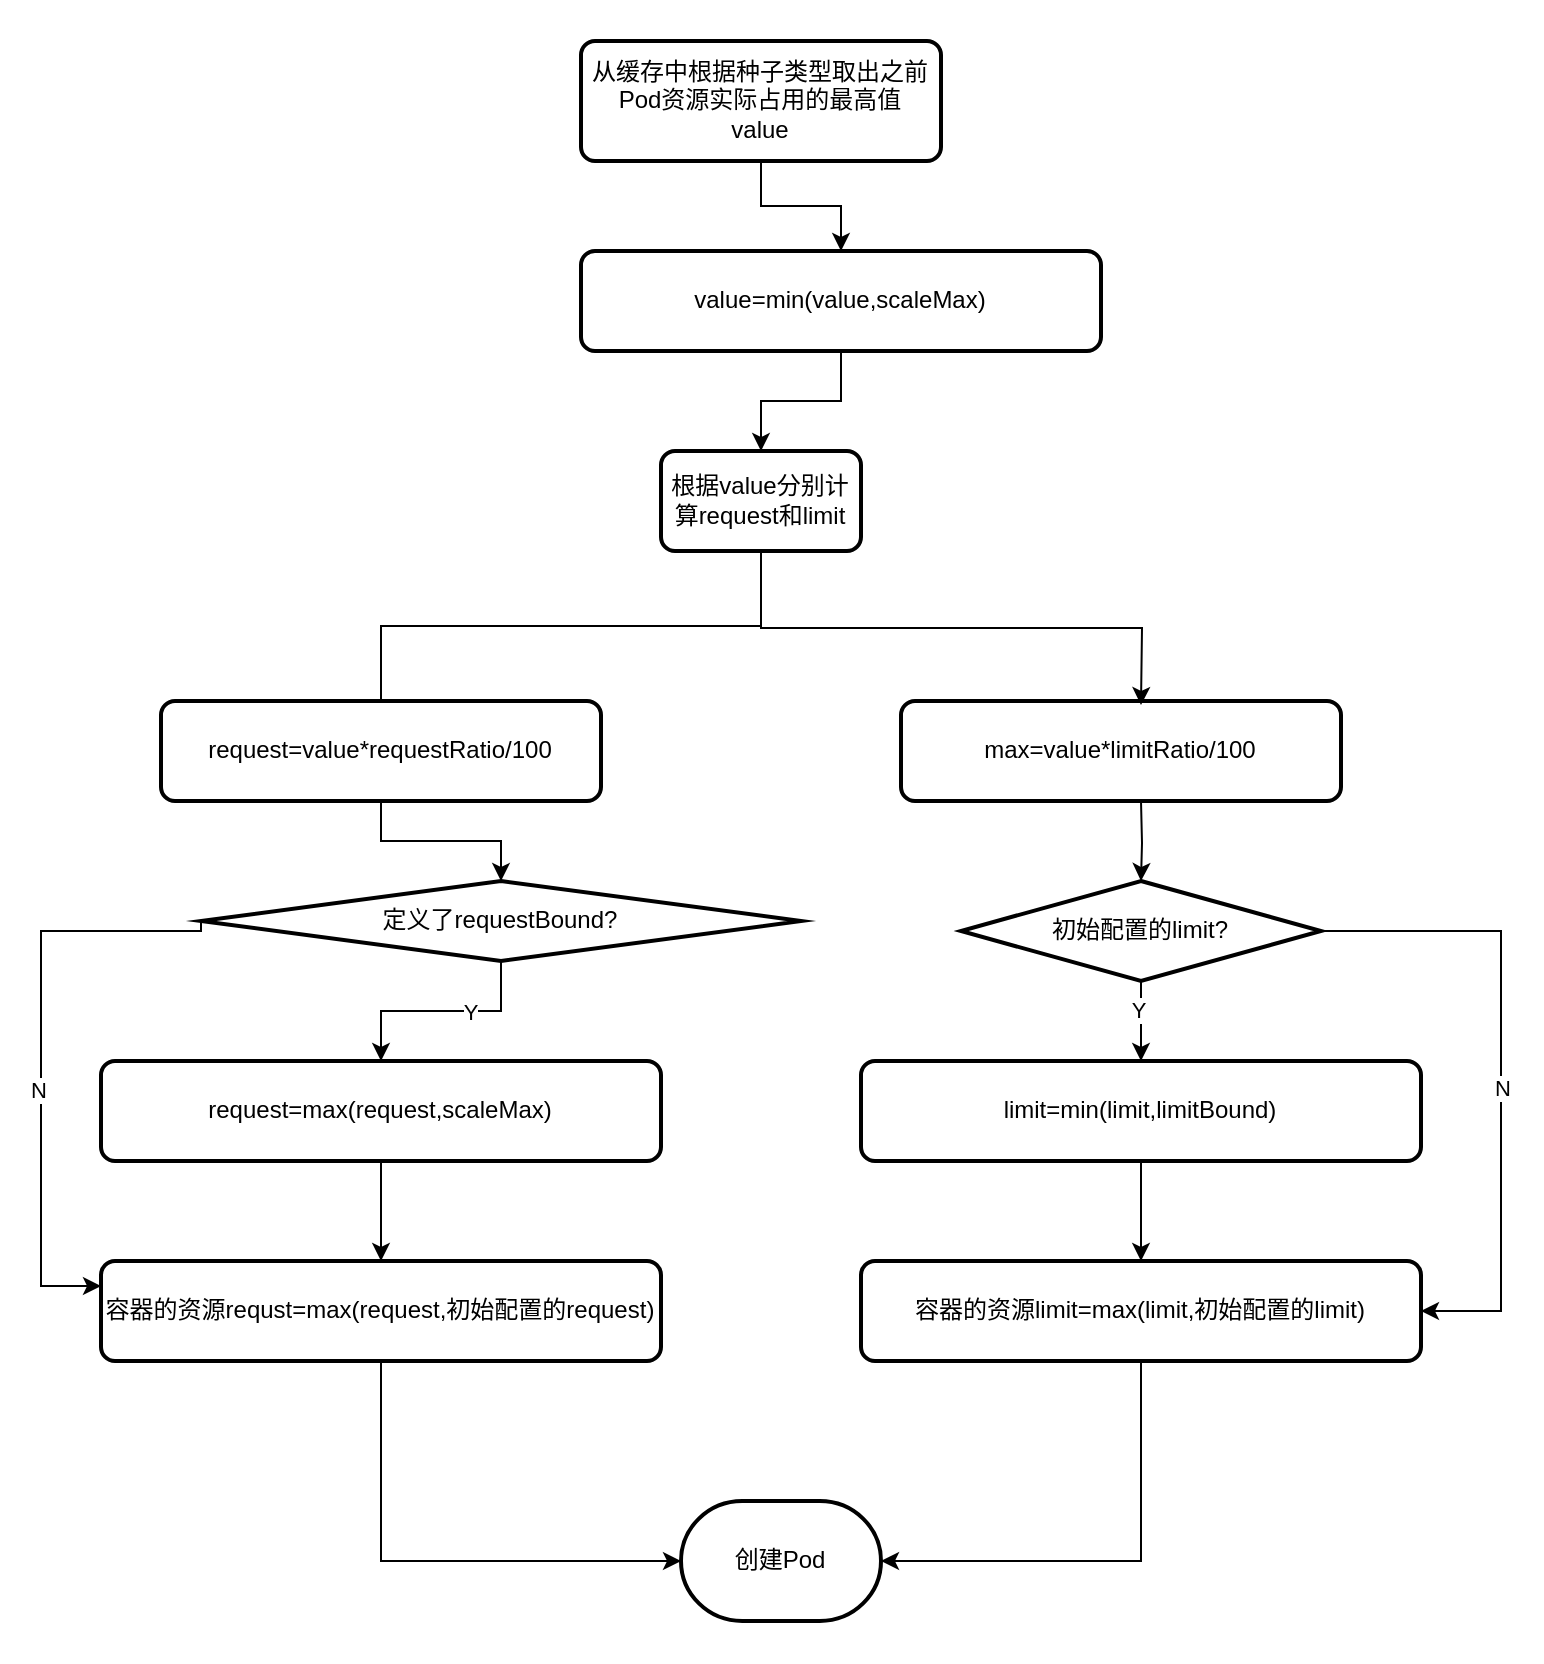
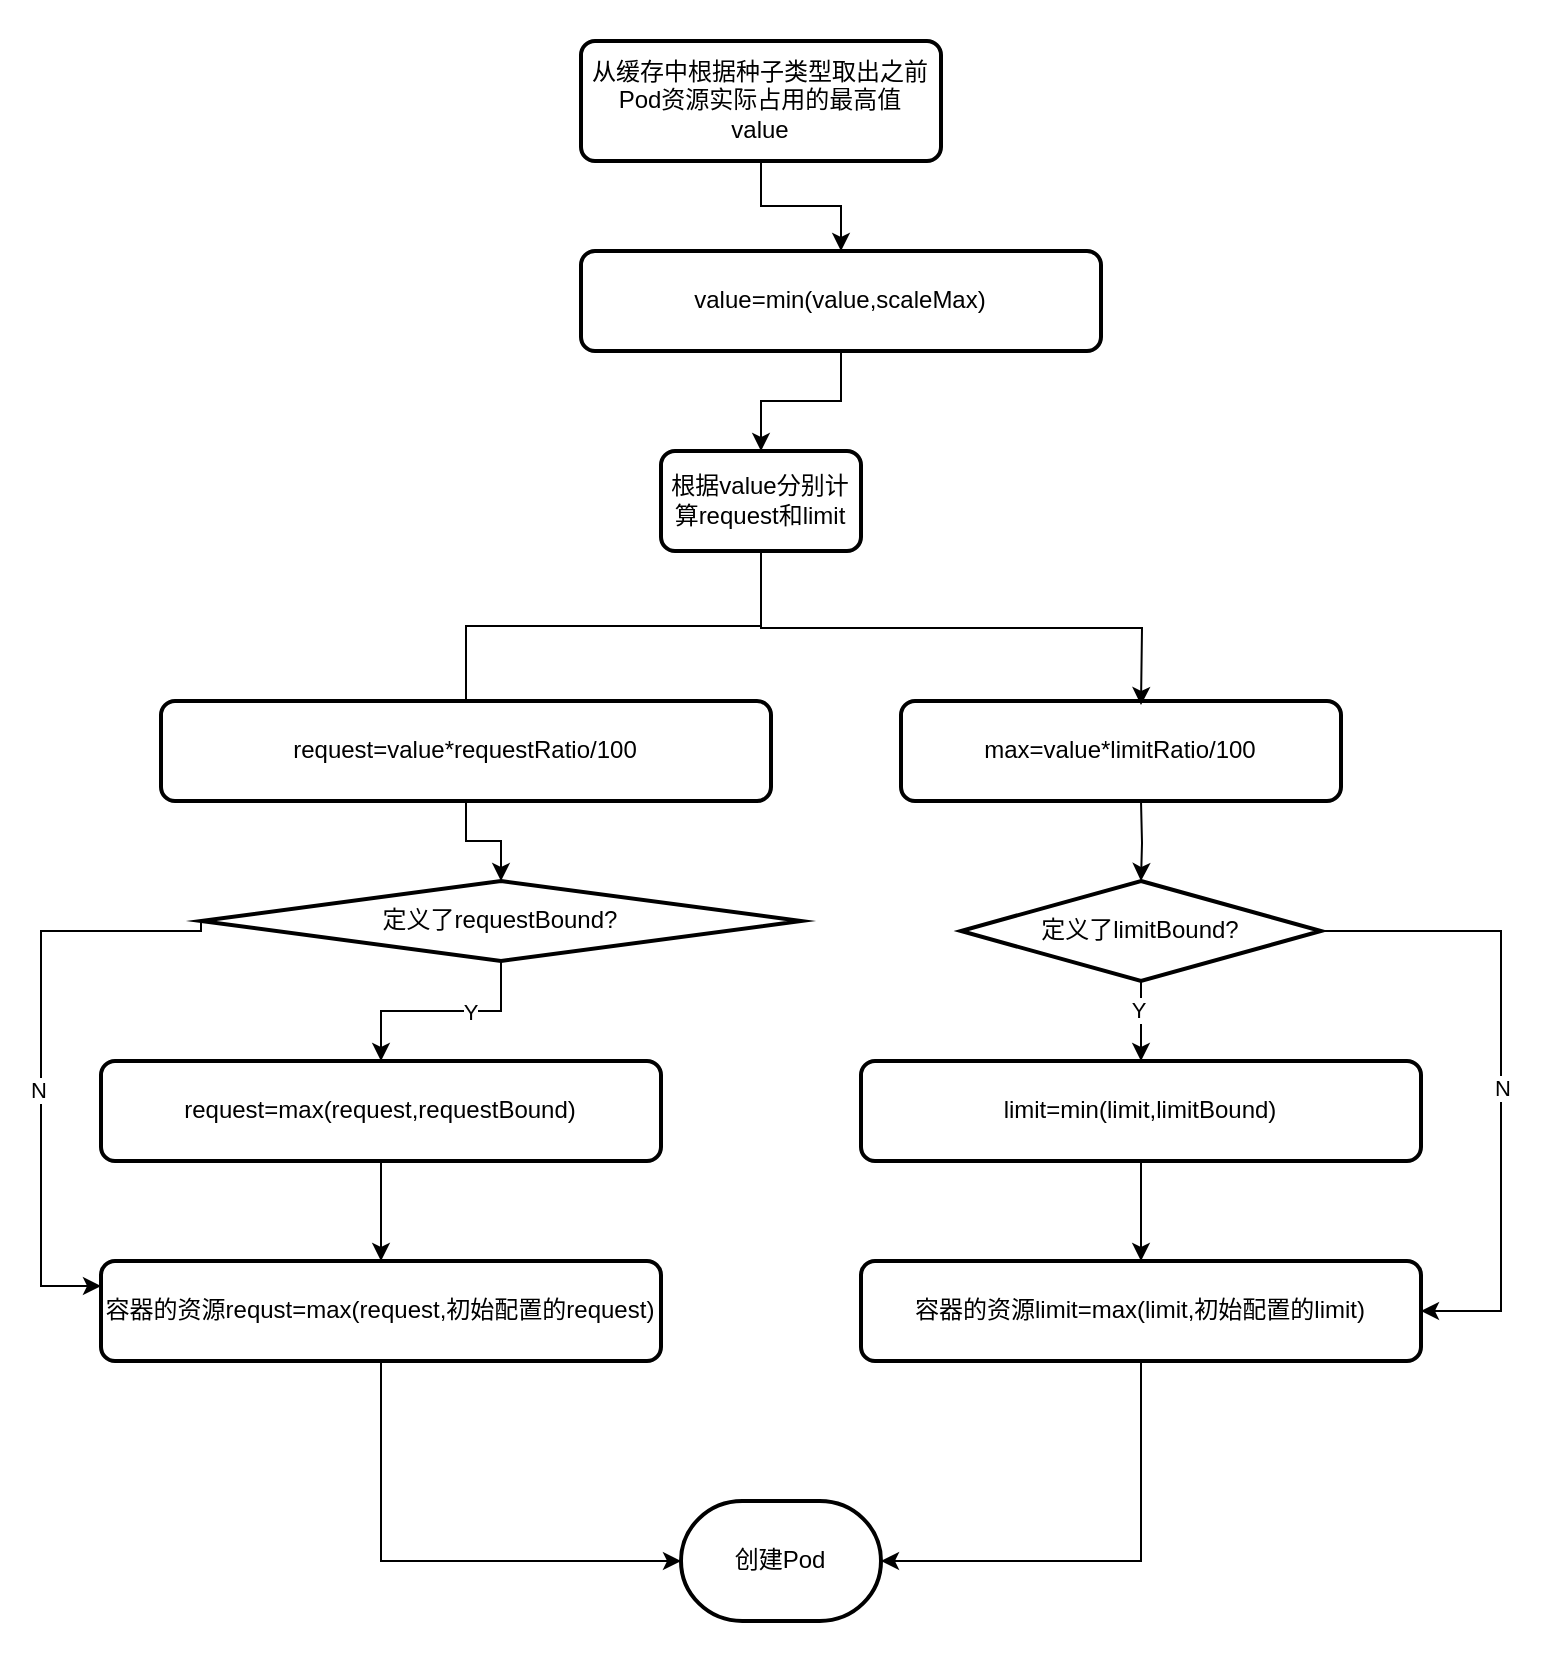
(381, 751) -> (466, 751)
(1141, 931) -> (1141, 931)
(381, 1111) -> (381, 1111)
